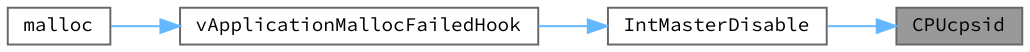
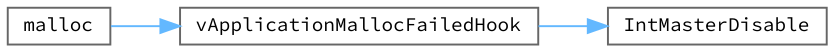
(959, 26) -> none
